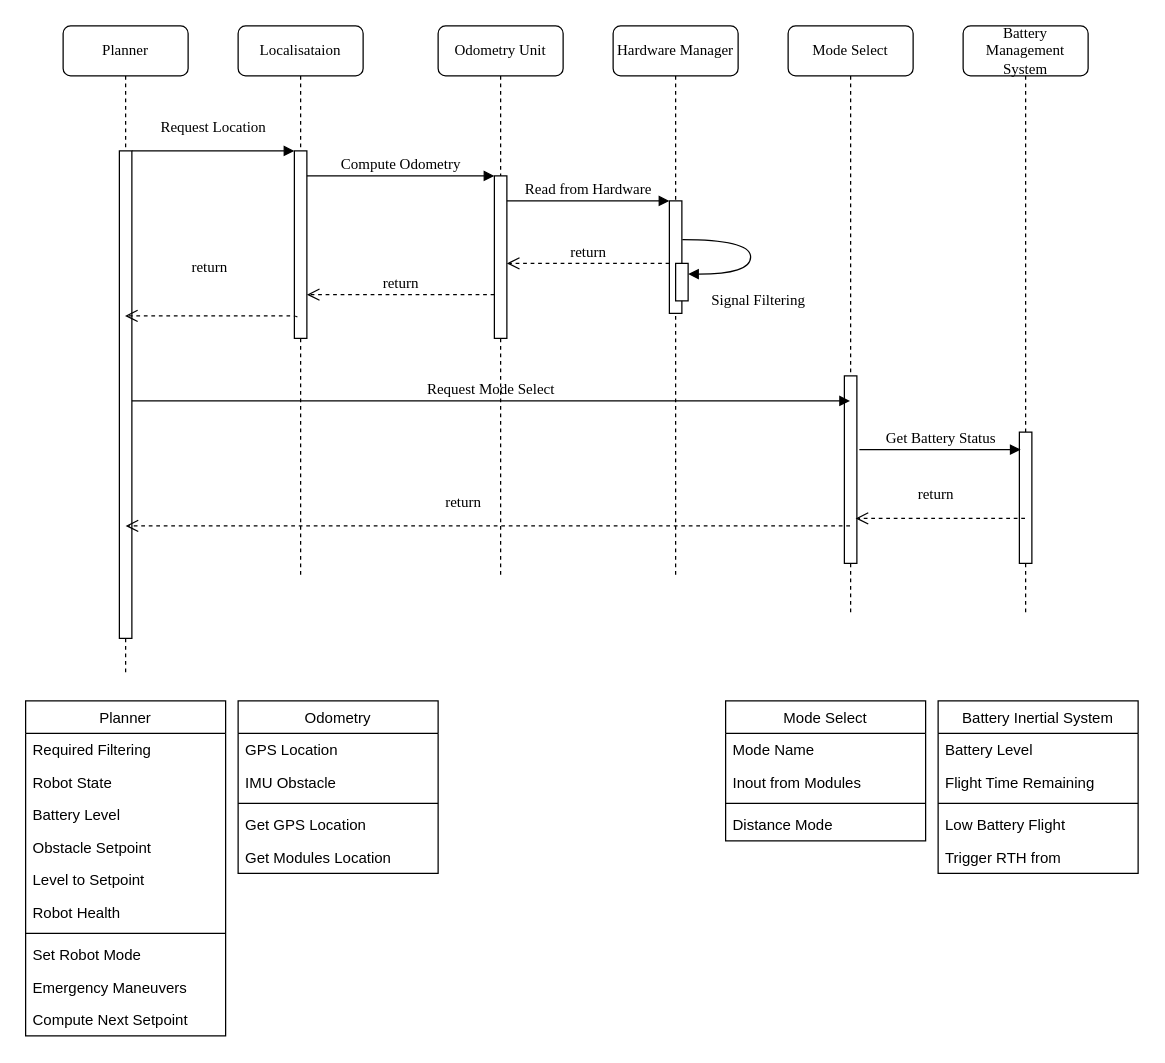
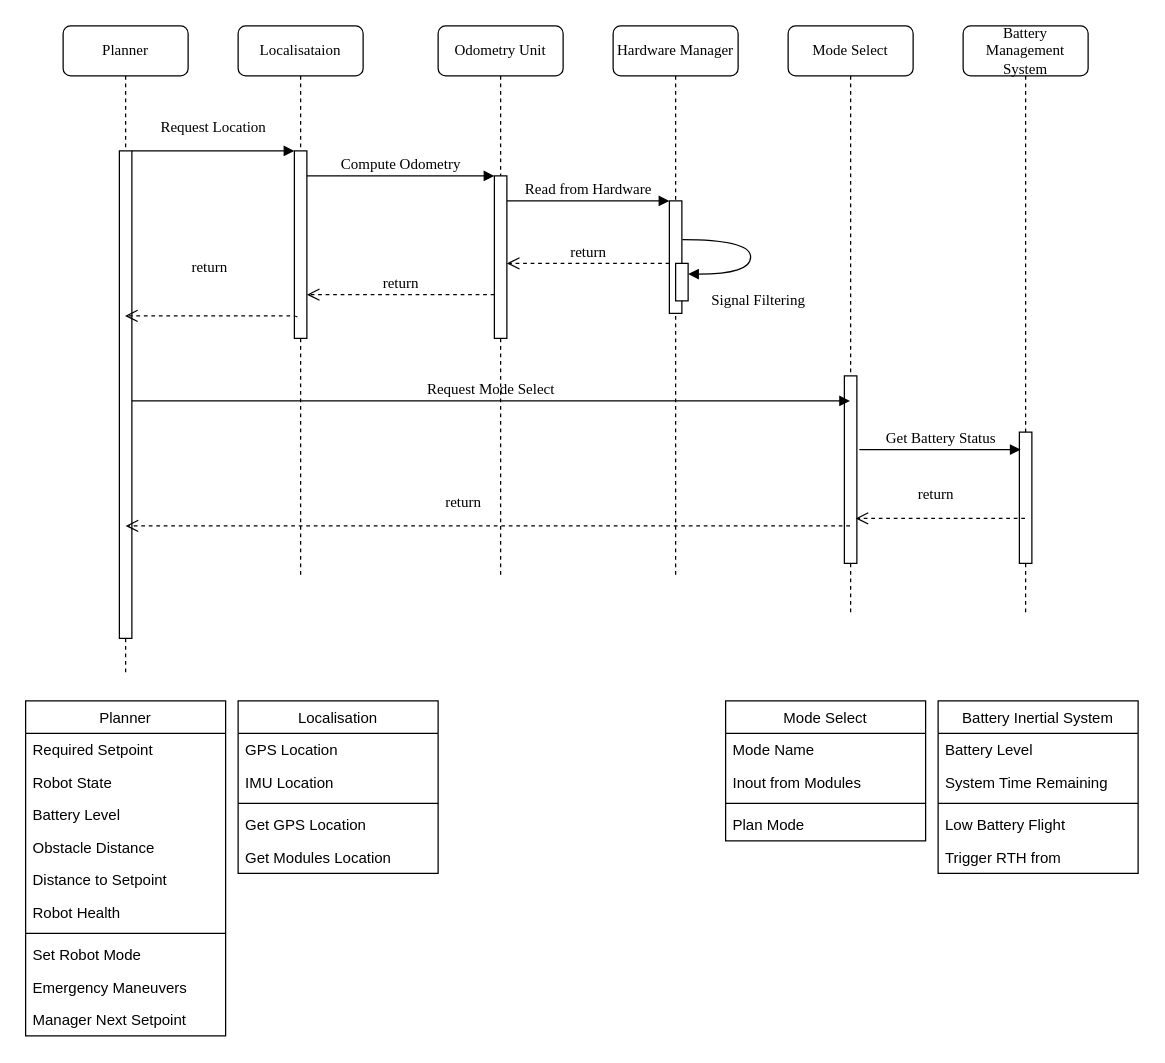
(338, 718) -> (338, 718)
(98, 750) -> (98, 750)
(292, 783) -> (292, 783)
(1020, 783) -> (1023, 783)
(783, 825) -> (766, 825)
(98, 848) -> (98, 848)
(96, 880) -> (109, 880)
(115, 1020) -> (115, 1020)
